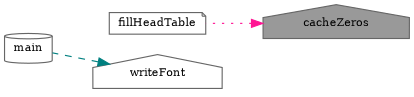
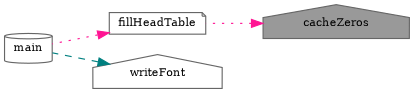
none -> (75, 39)
